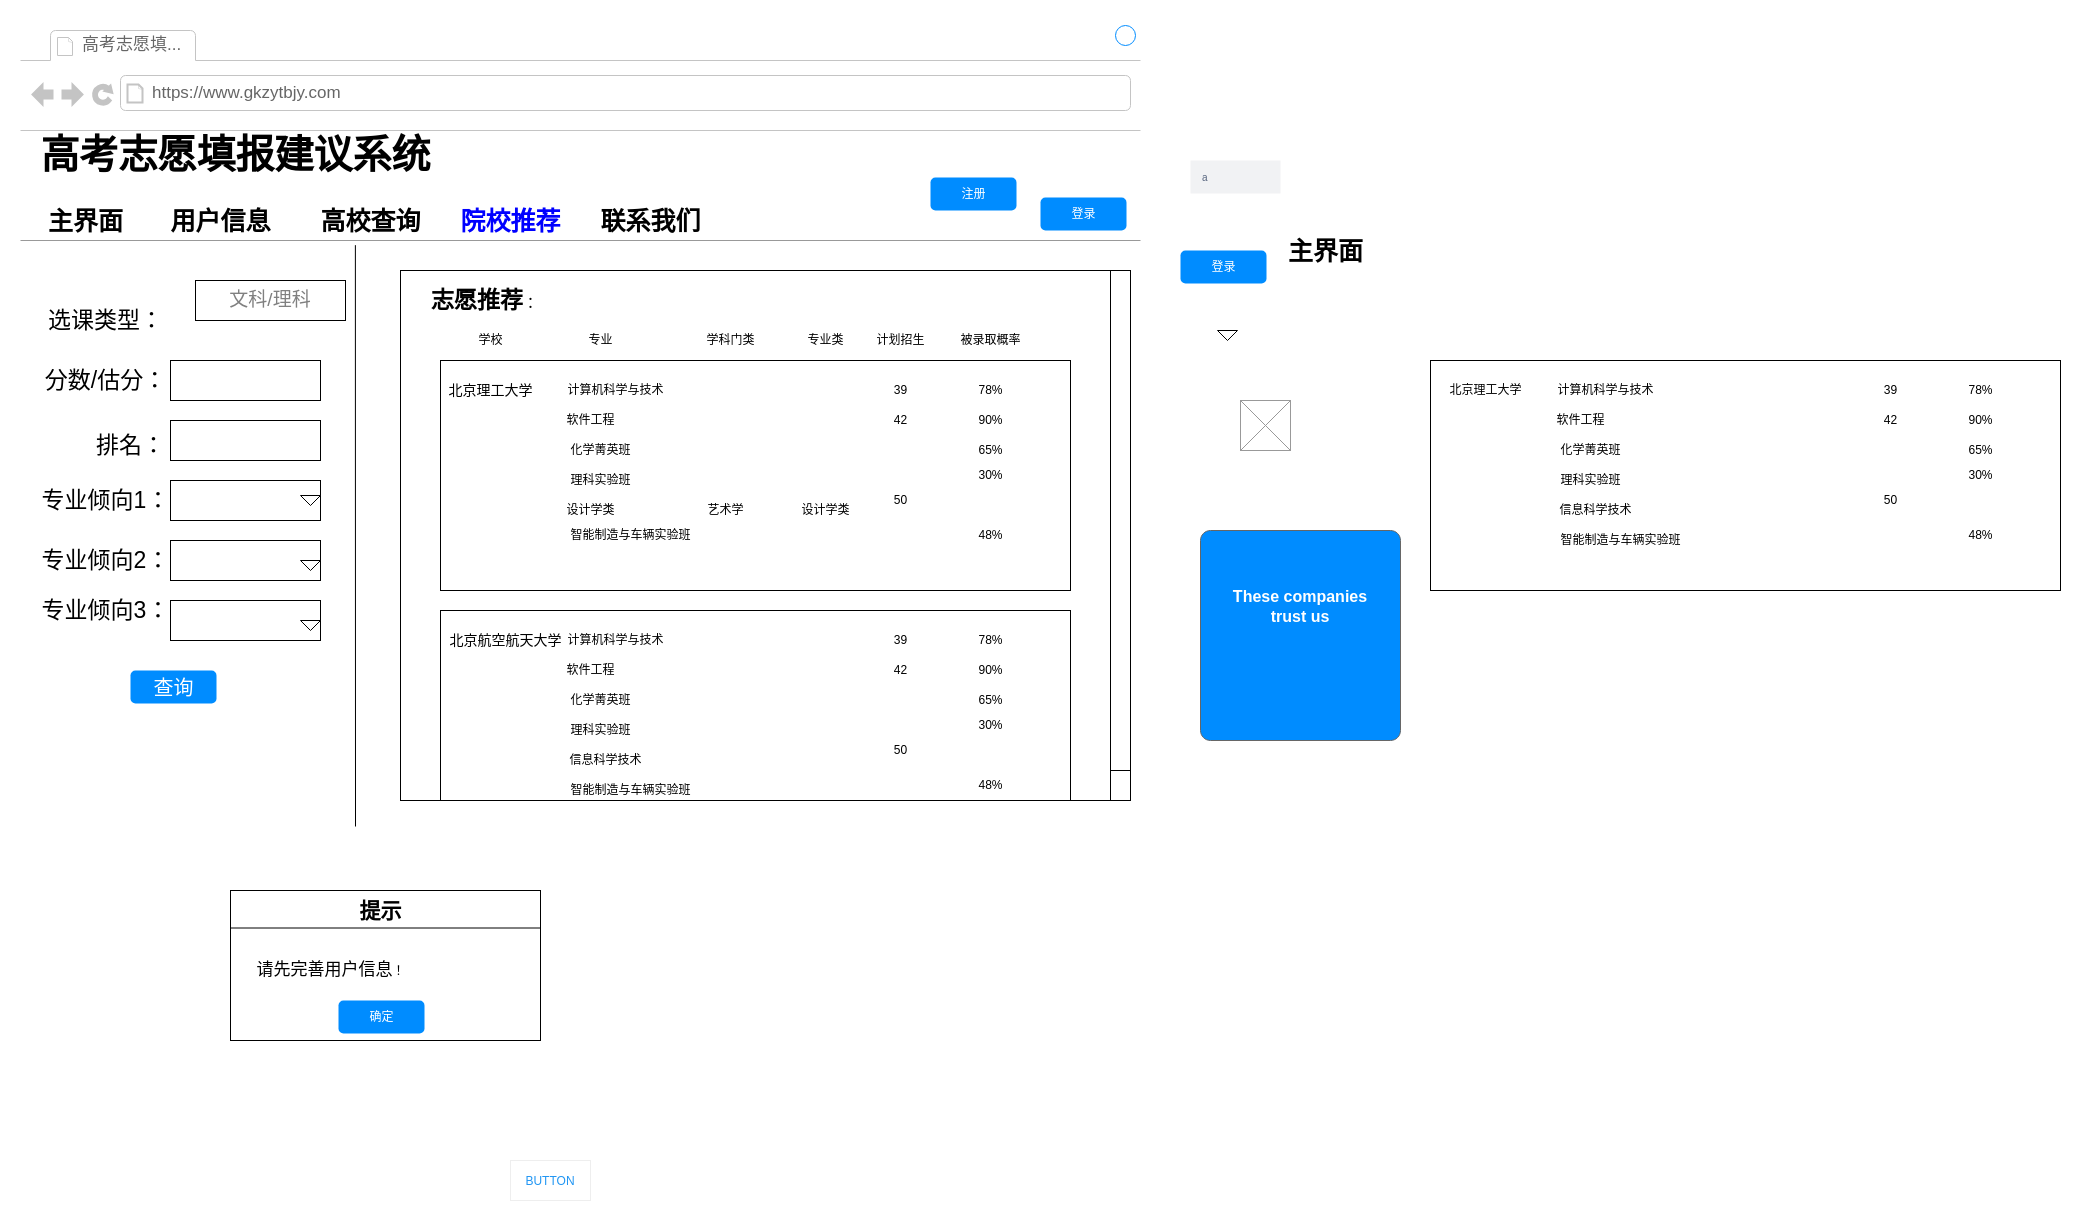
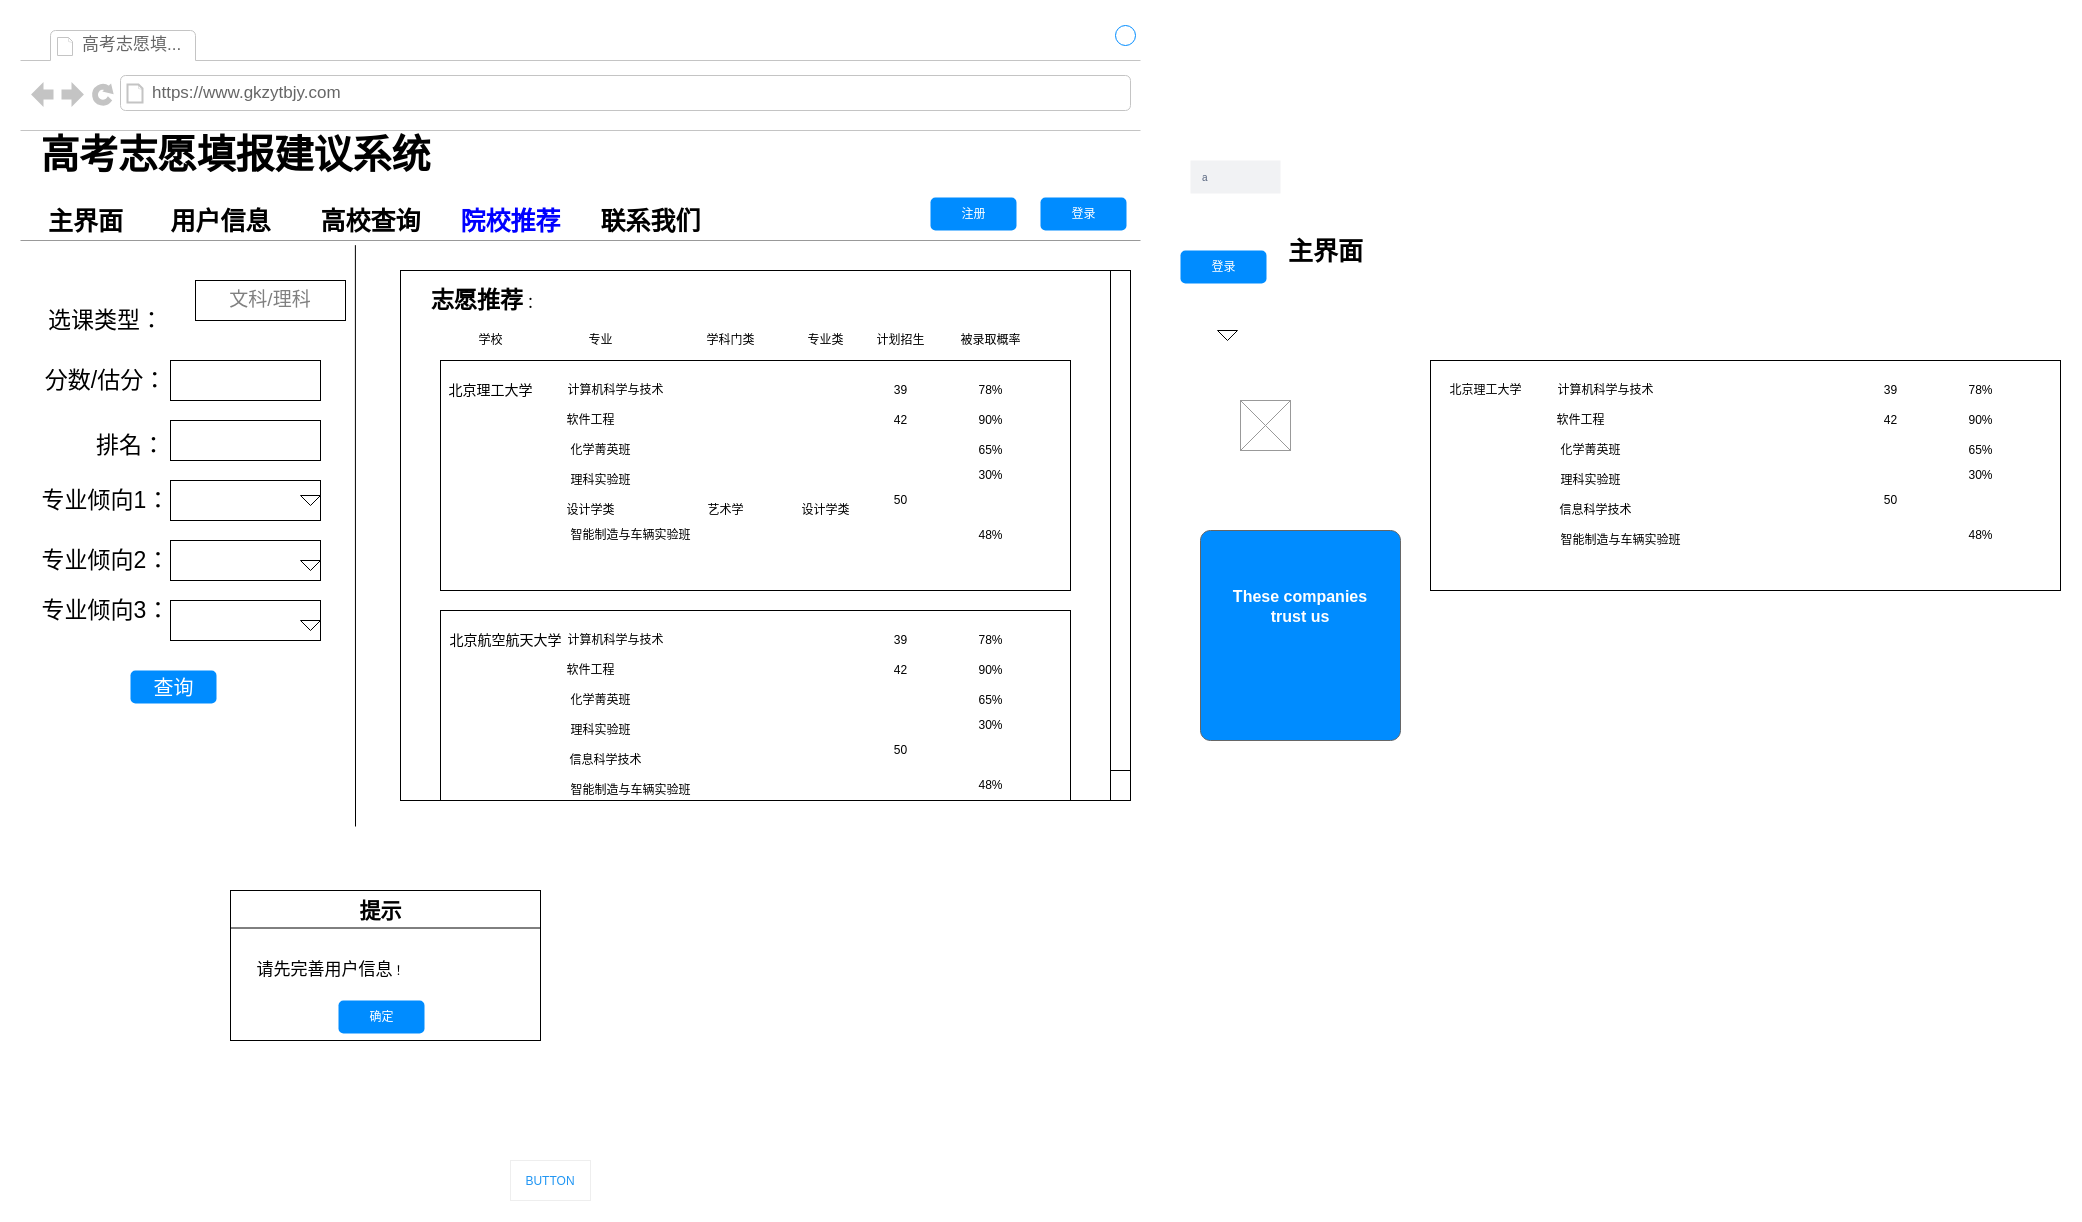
(974, 194) -> (974, 214)
